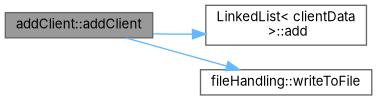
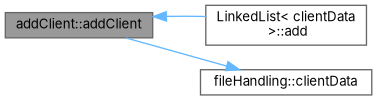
(173, 34) -> (186, 16)
(286, 82) -> (286, 82)
